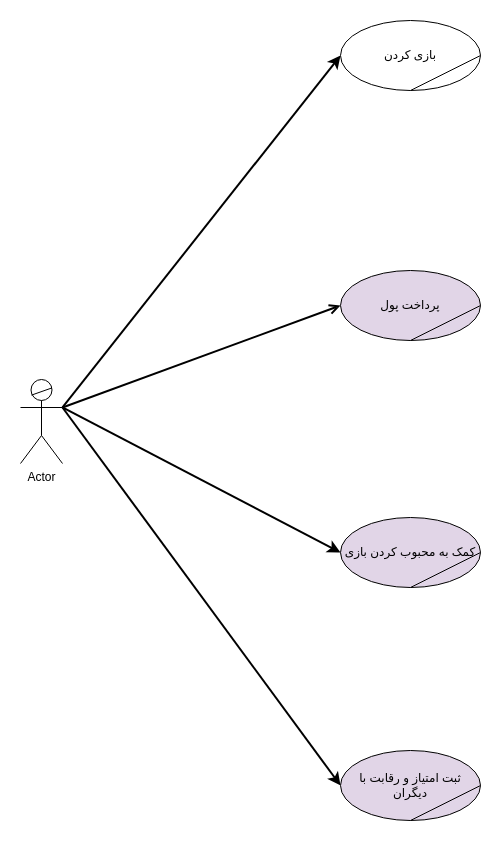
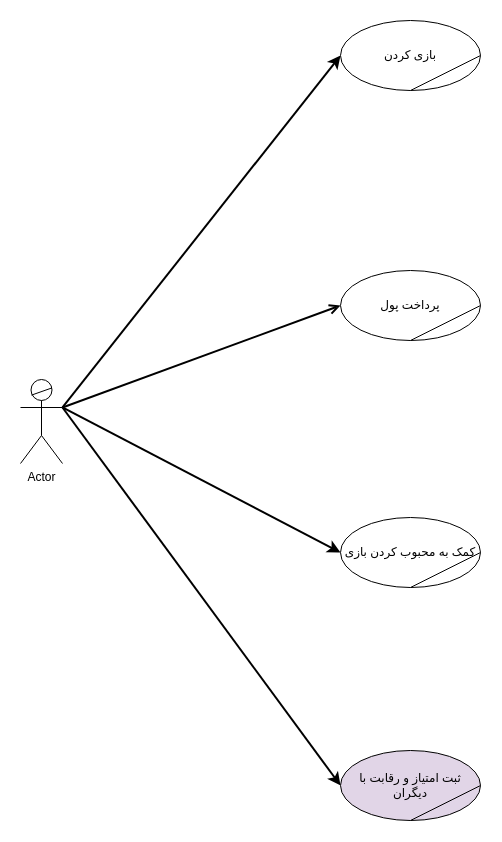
(411, 306) -> (411, 306)
(411, 553) -> (411, 553)
